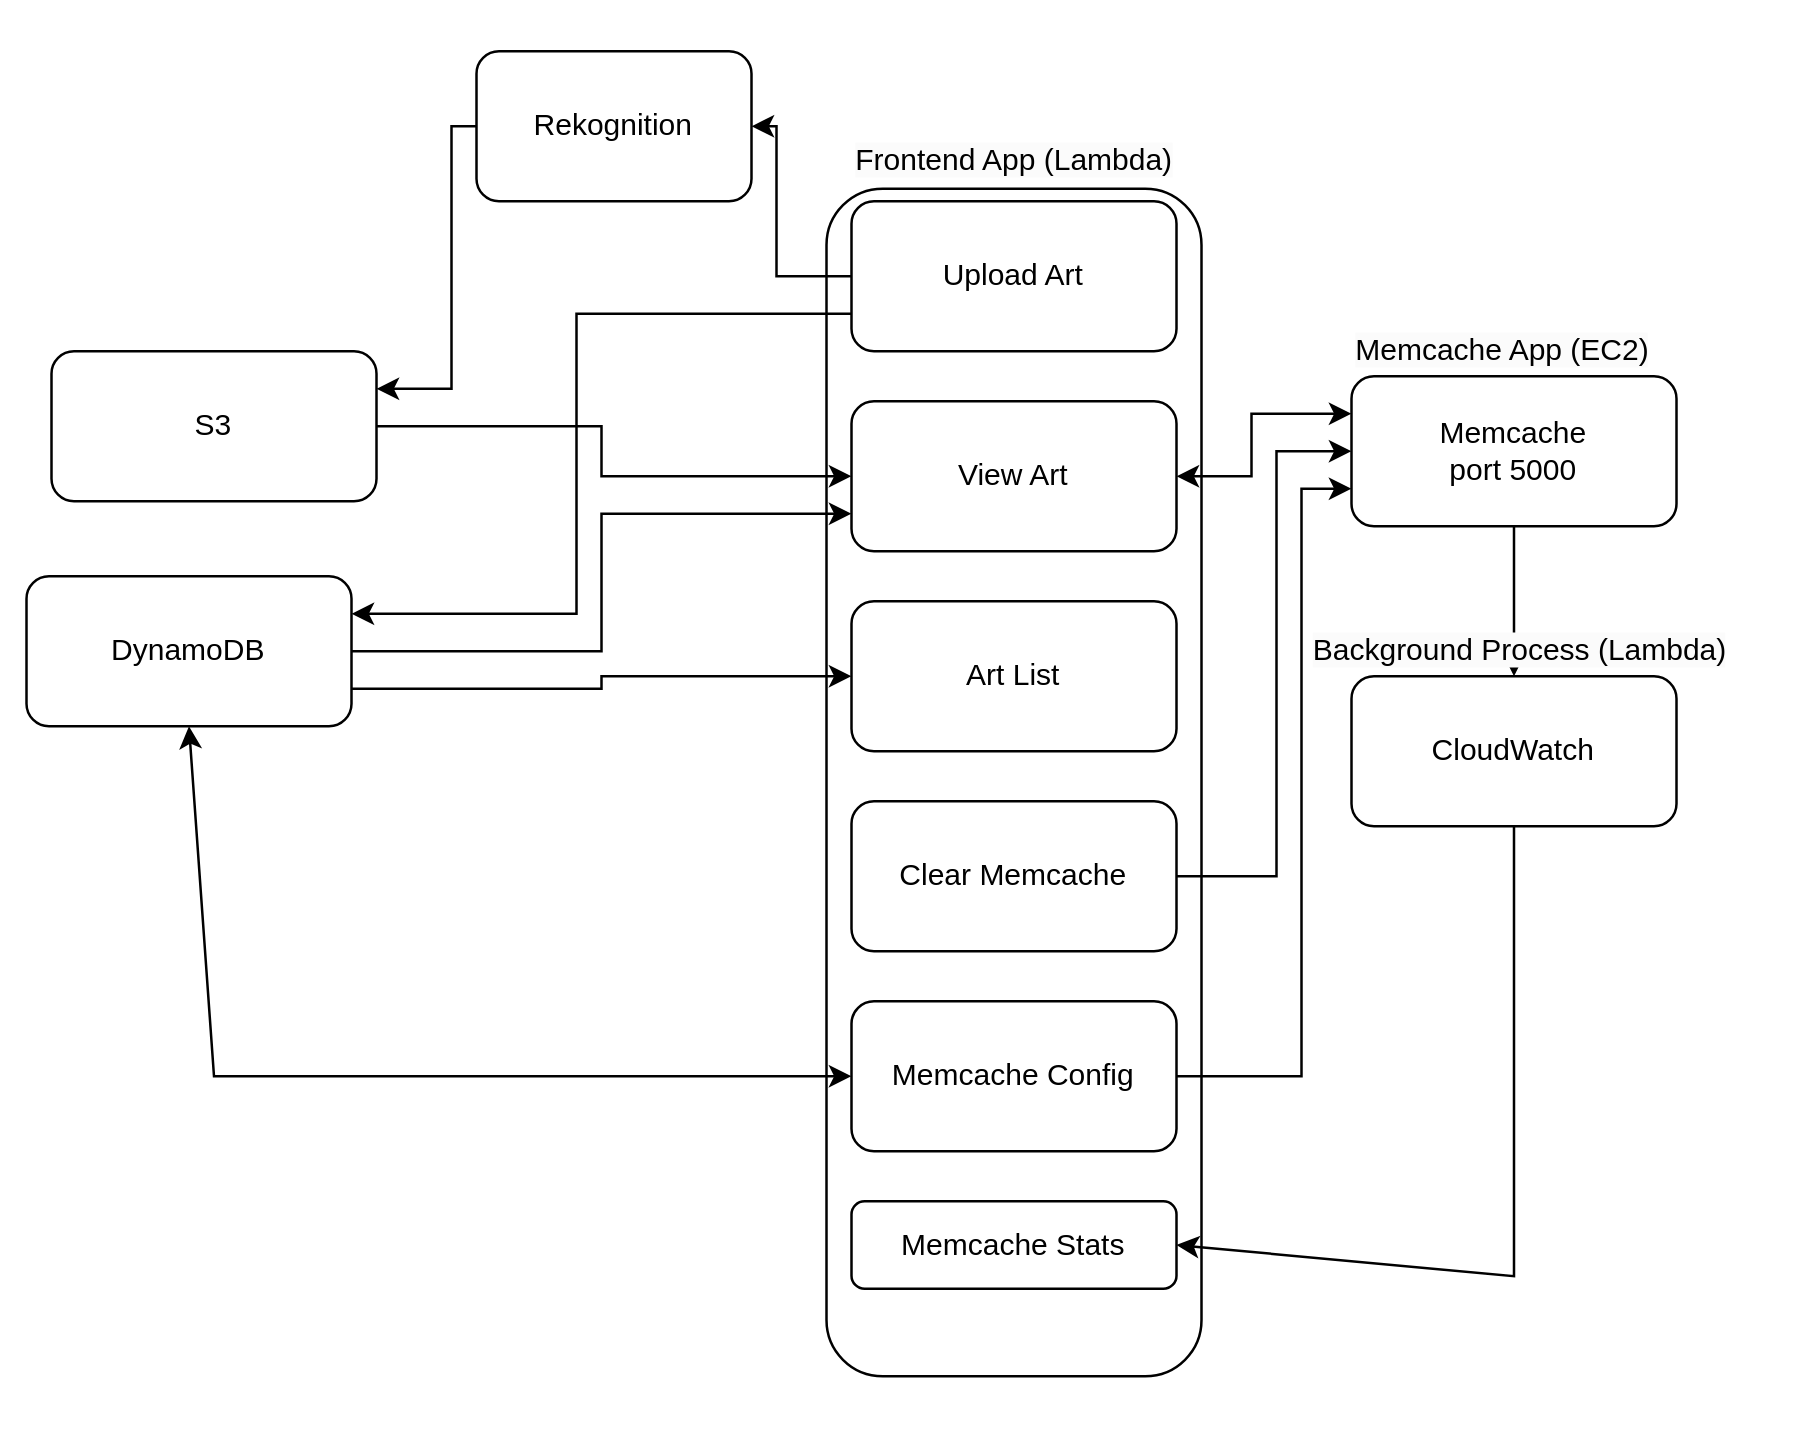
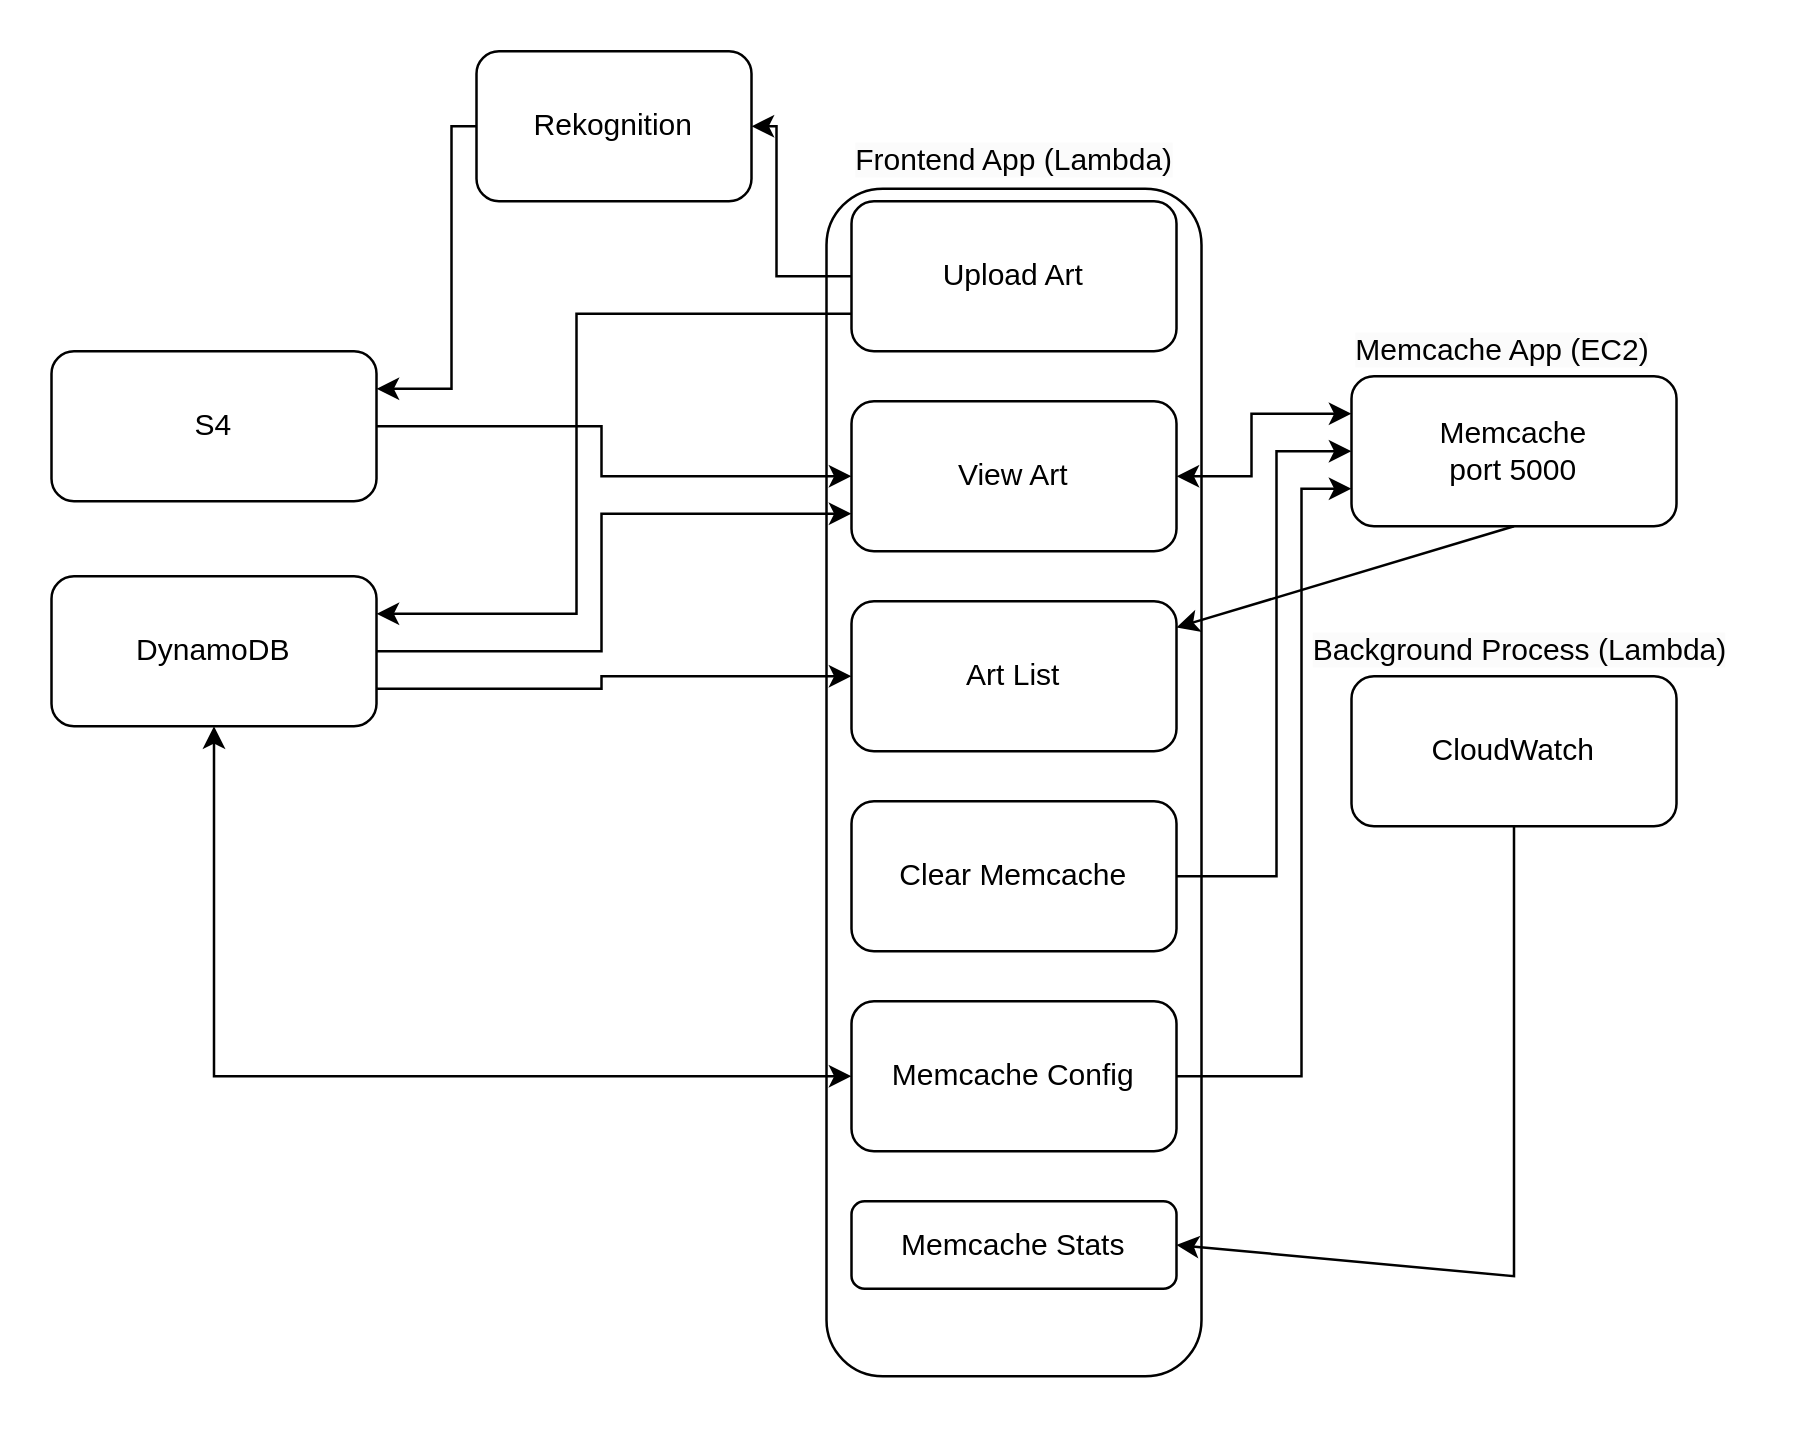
(214, 426) -> (214, 426)
(1514, 579) -> (1409, 558)
(189, 651) -> (214, 651)
